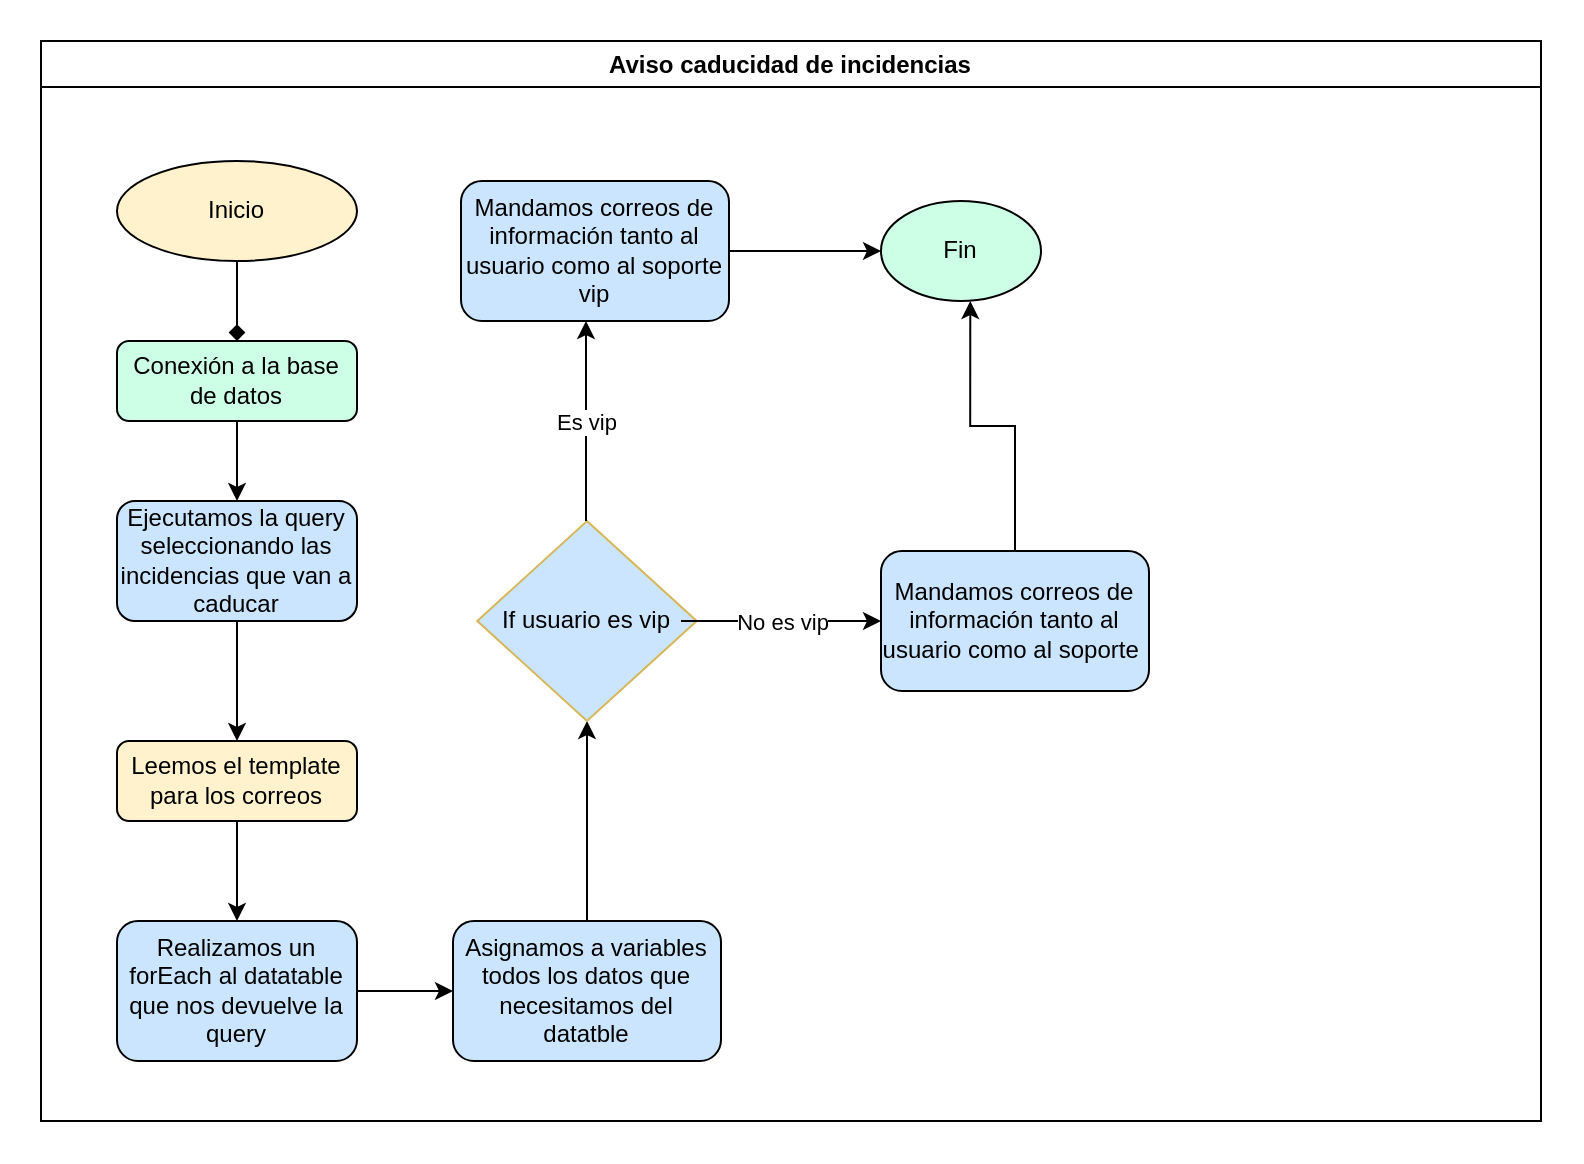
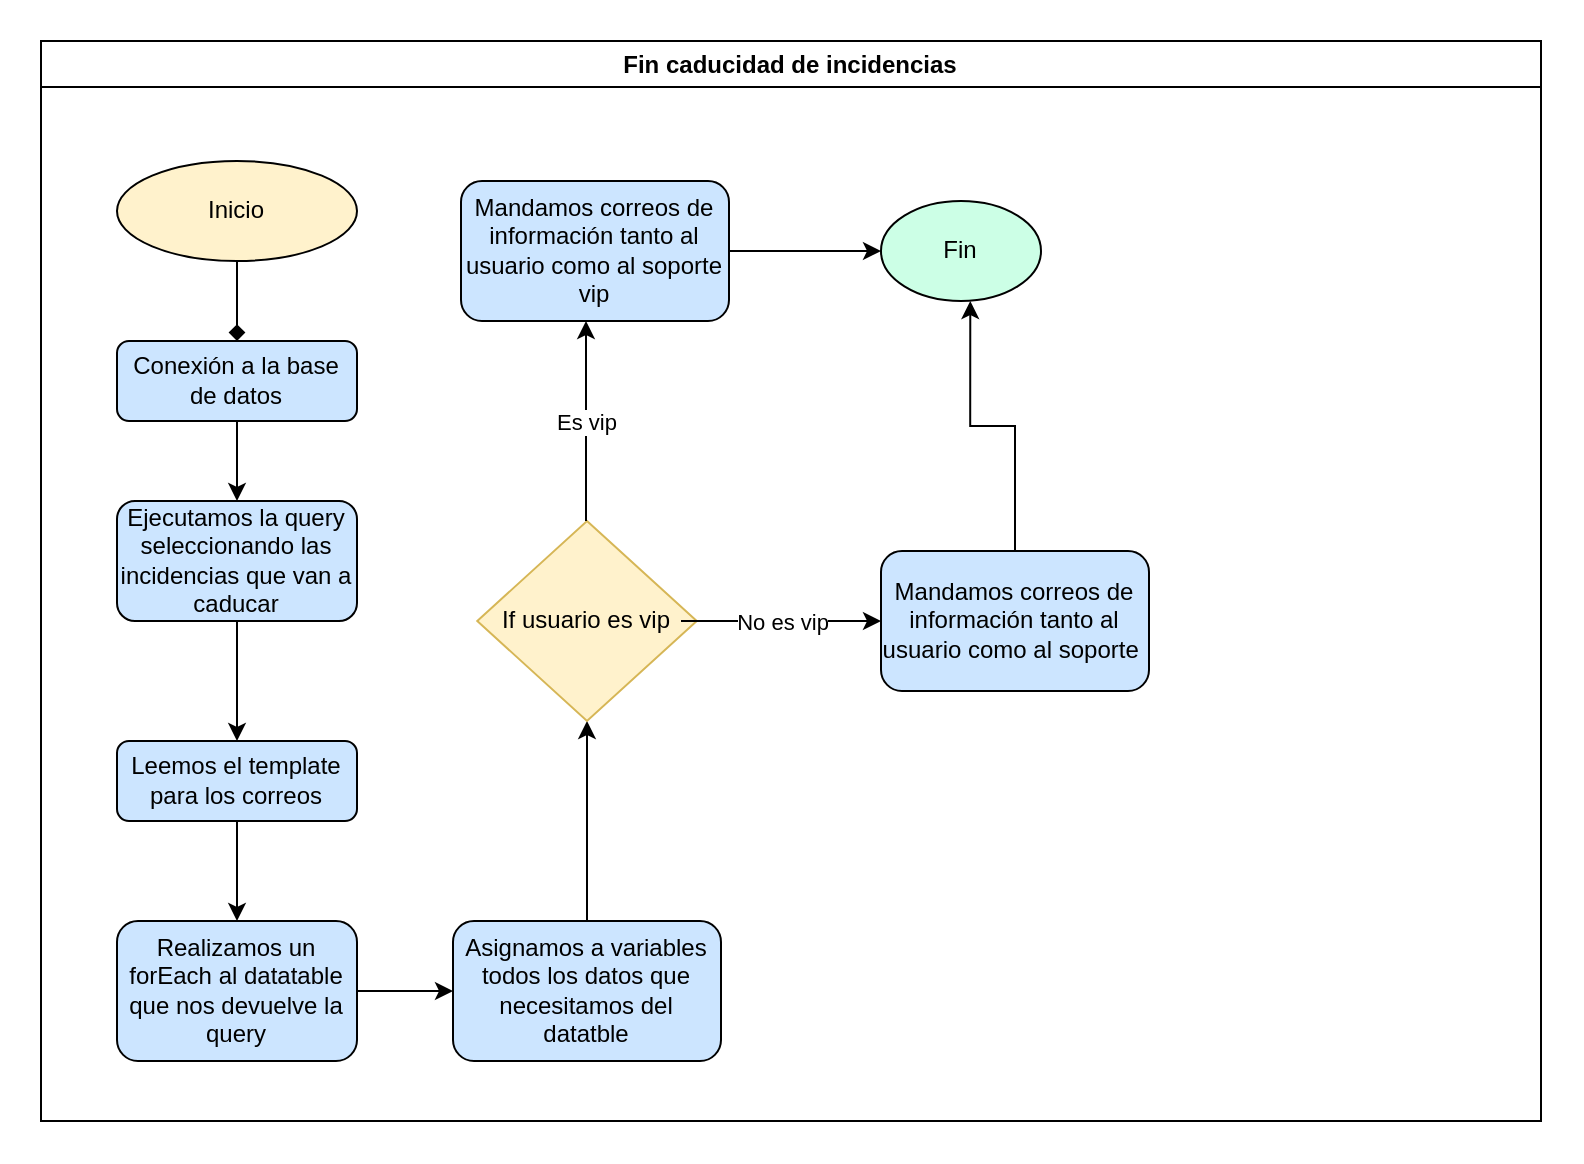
(790, 65) -> (790, 65)
(237, 381) -> (237, 381)
(587, 621) -> (587, 621)
(237, 781) -> (237, 781)
